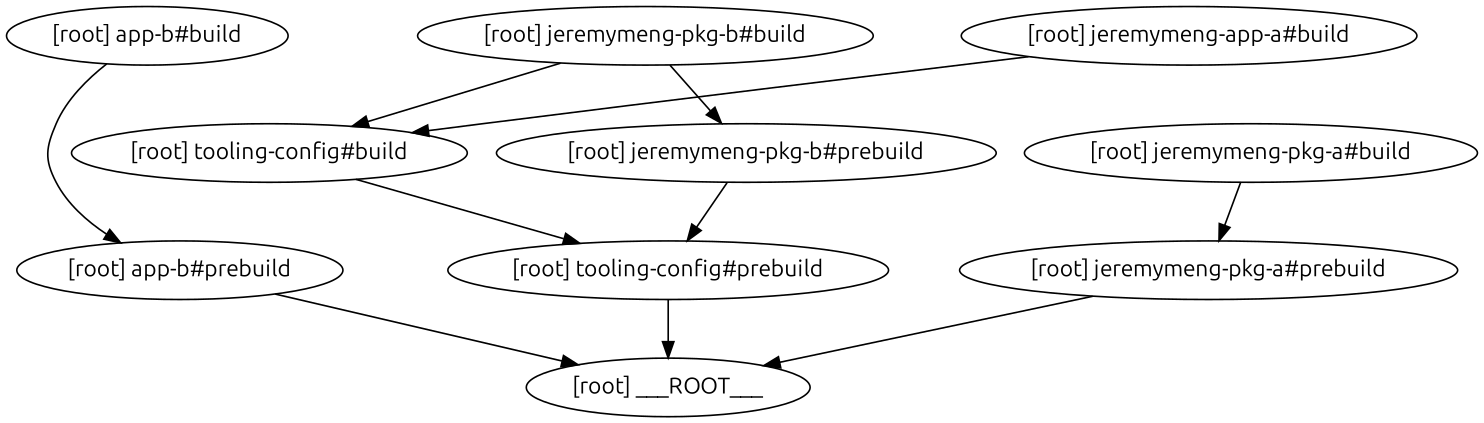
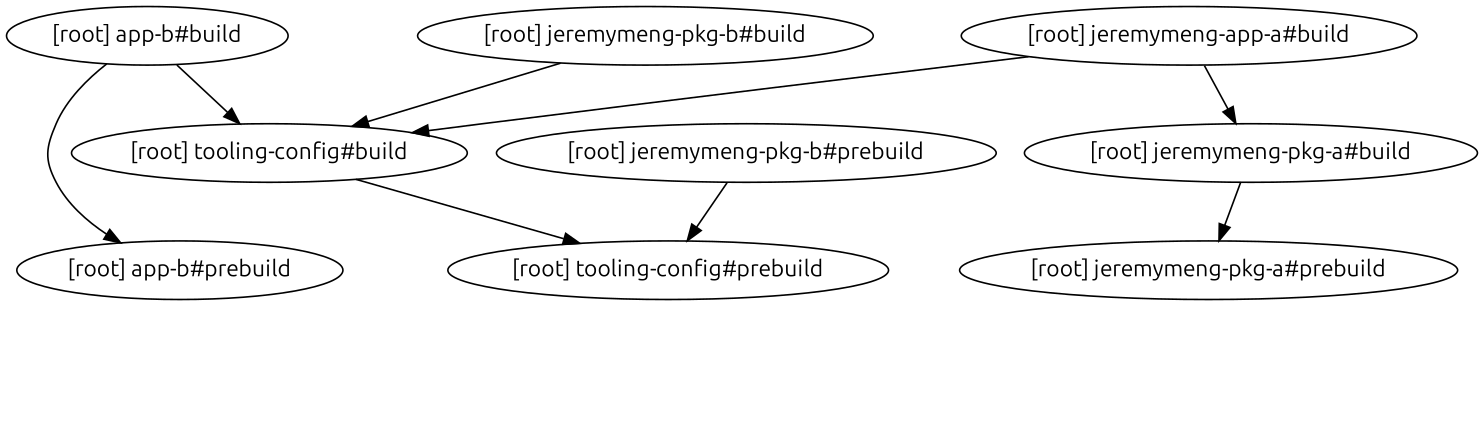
none -> (1216, 87)
(690, 88) -> none
none -> (202, 89)
(668, 387) -> none
